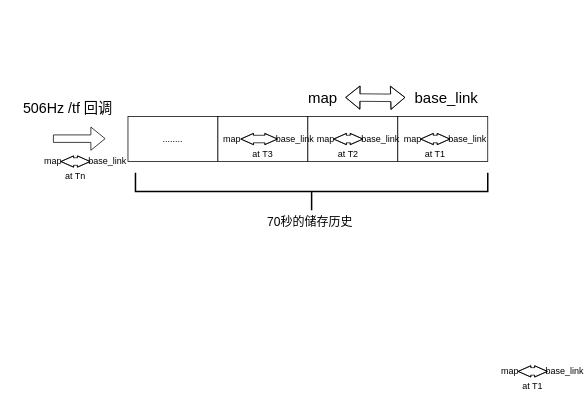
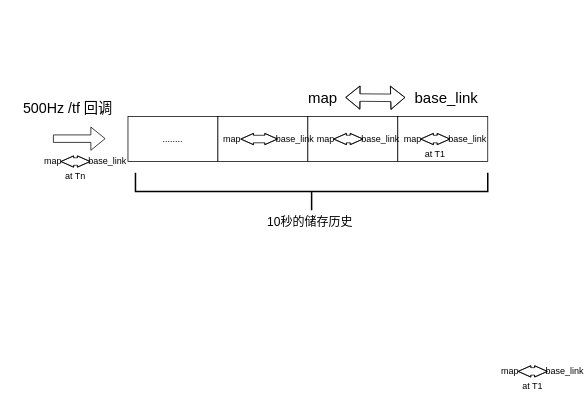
(68, 109) -> (68, 109)
(263, 154) -> none
(348, 154) -> none
(310, 222) -> (310, 222)
